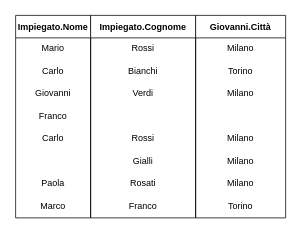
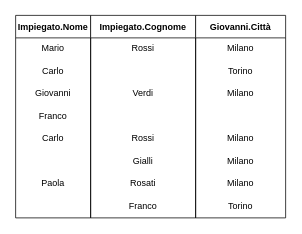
(143, 72) -> none
(53, 207) -> none
